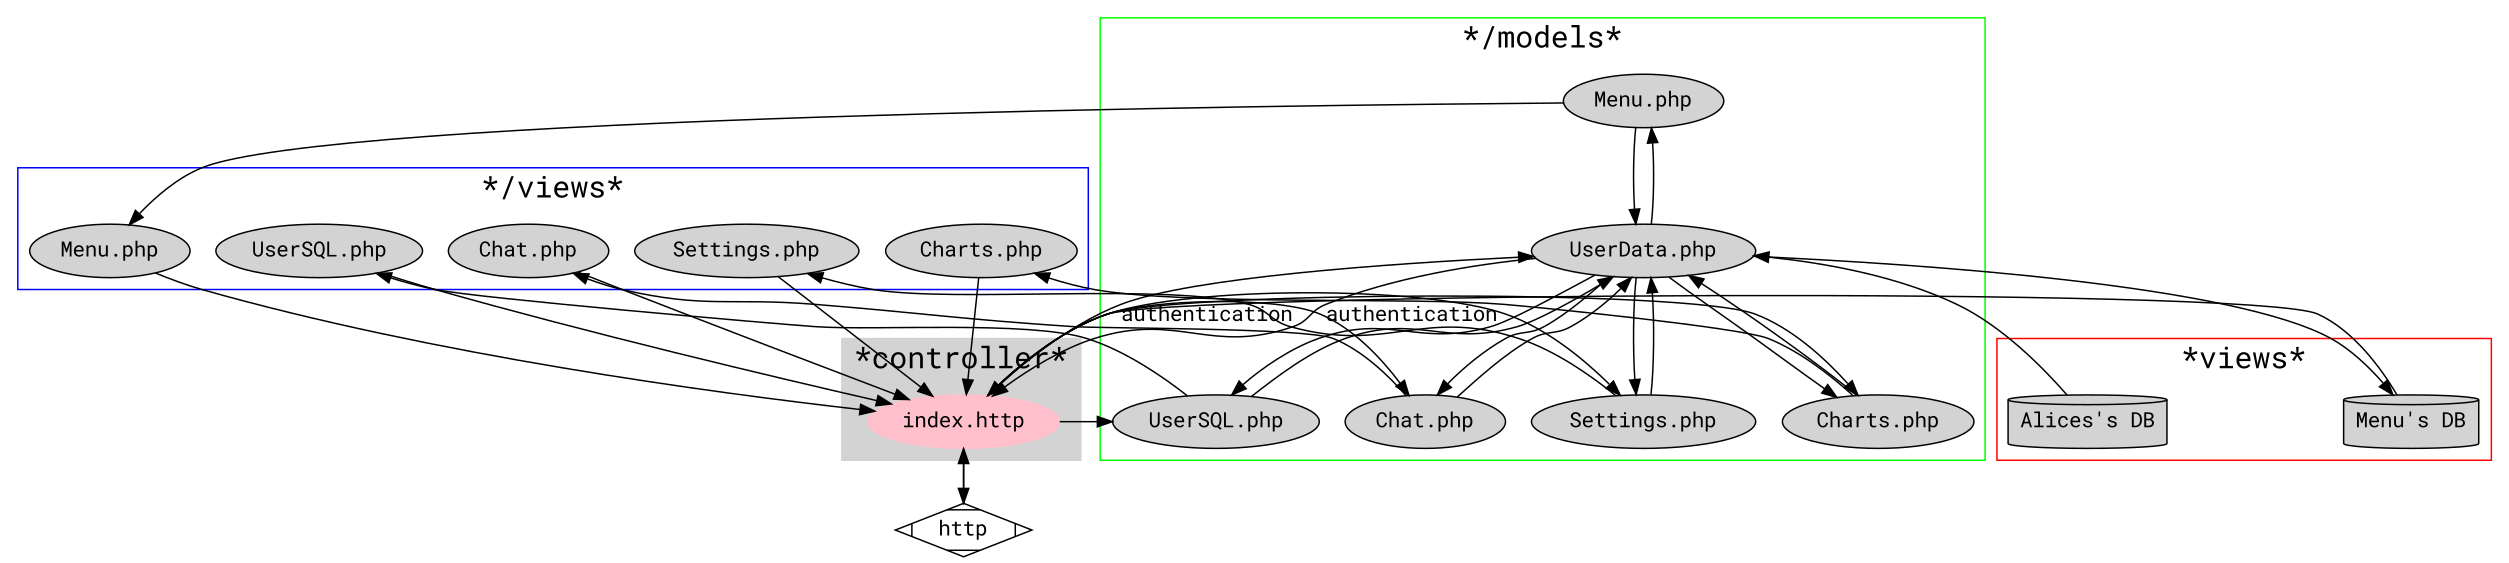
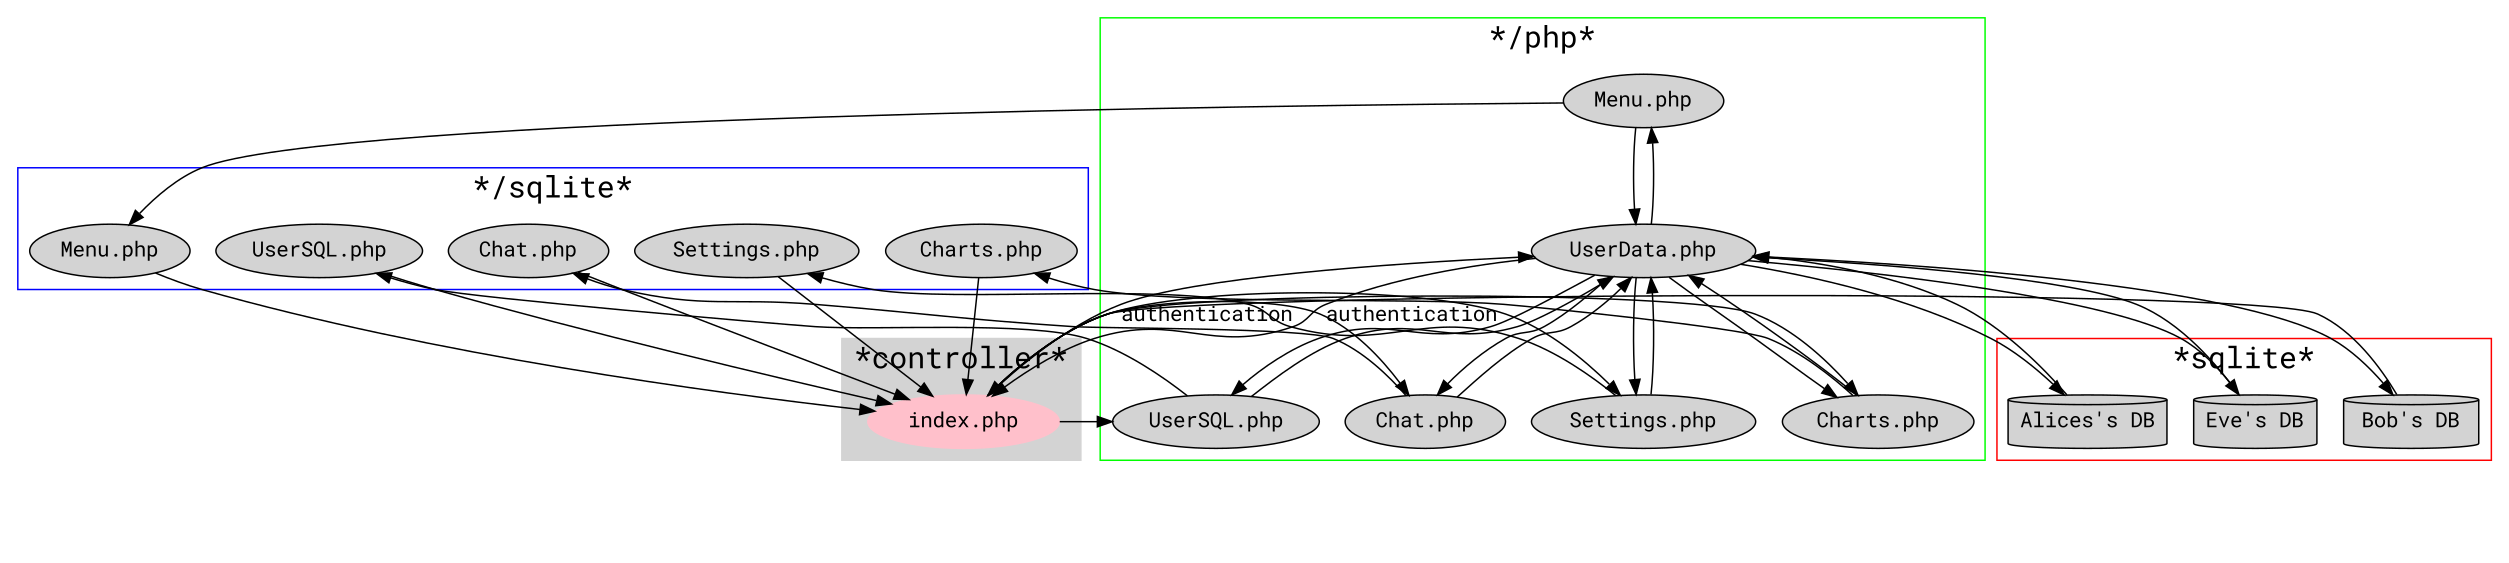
(1543, 40) -> (1543, 40)
(553, 190) -> (553, 190)
none -> (1914, 306)
(2244, 361) -> (2244, 361)
(964, 422) -> (964, 422)
none -> (2255, 422)
(2411, 422) -> (2411, 422)
(964, 530) -> none
